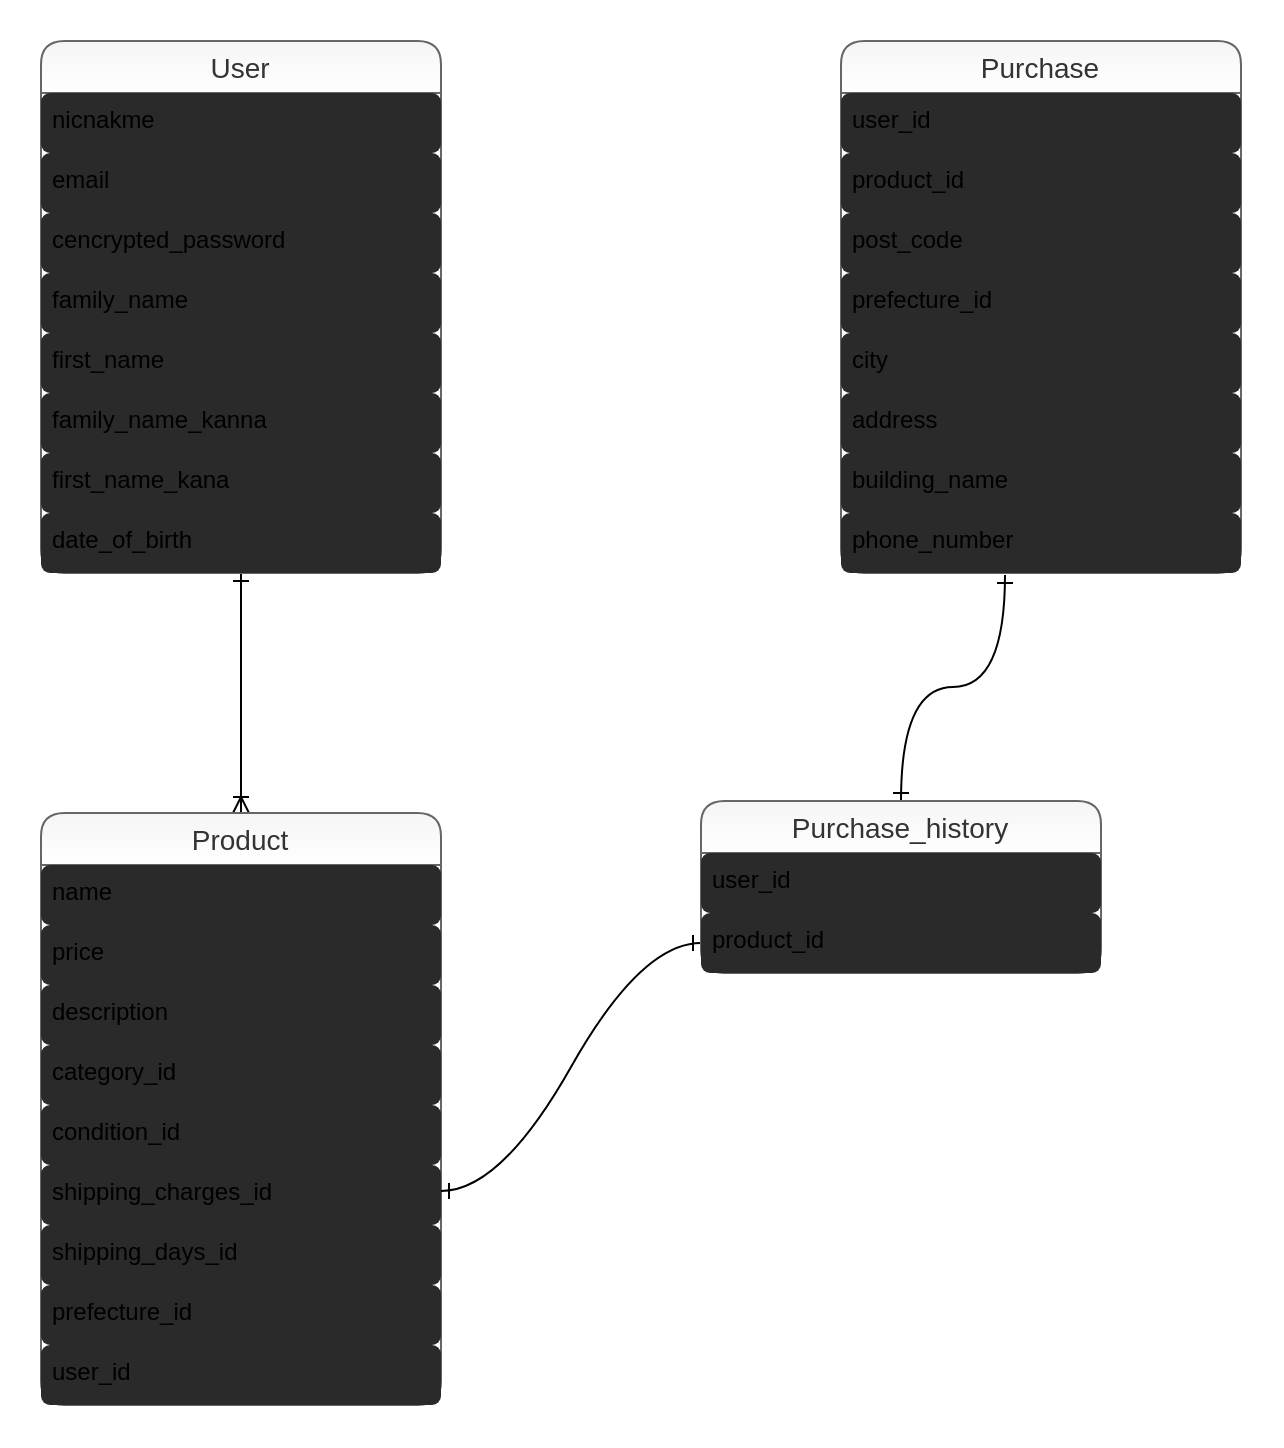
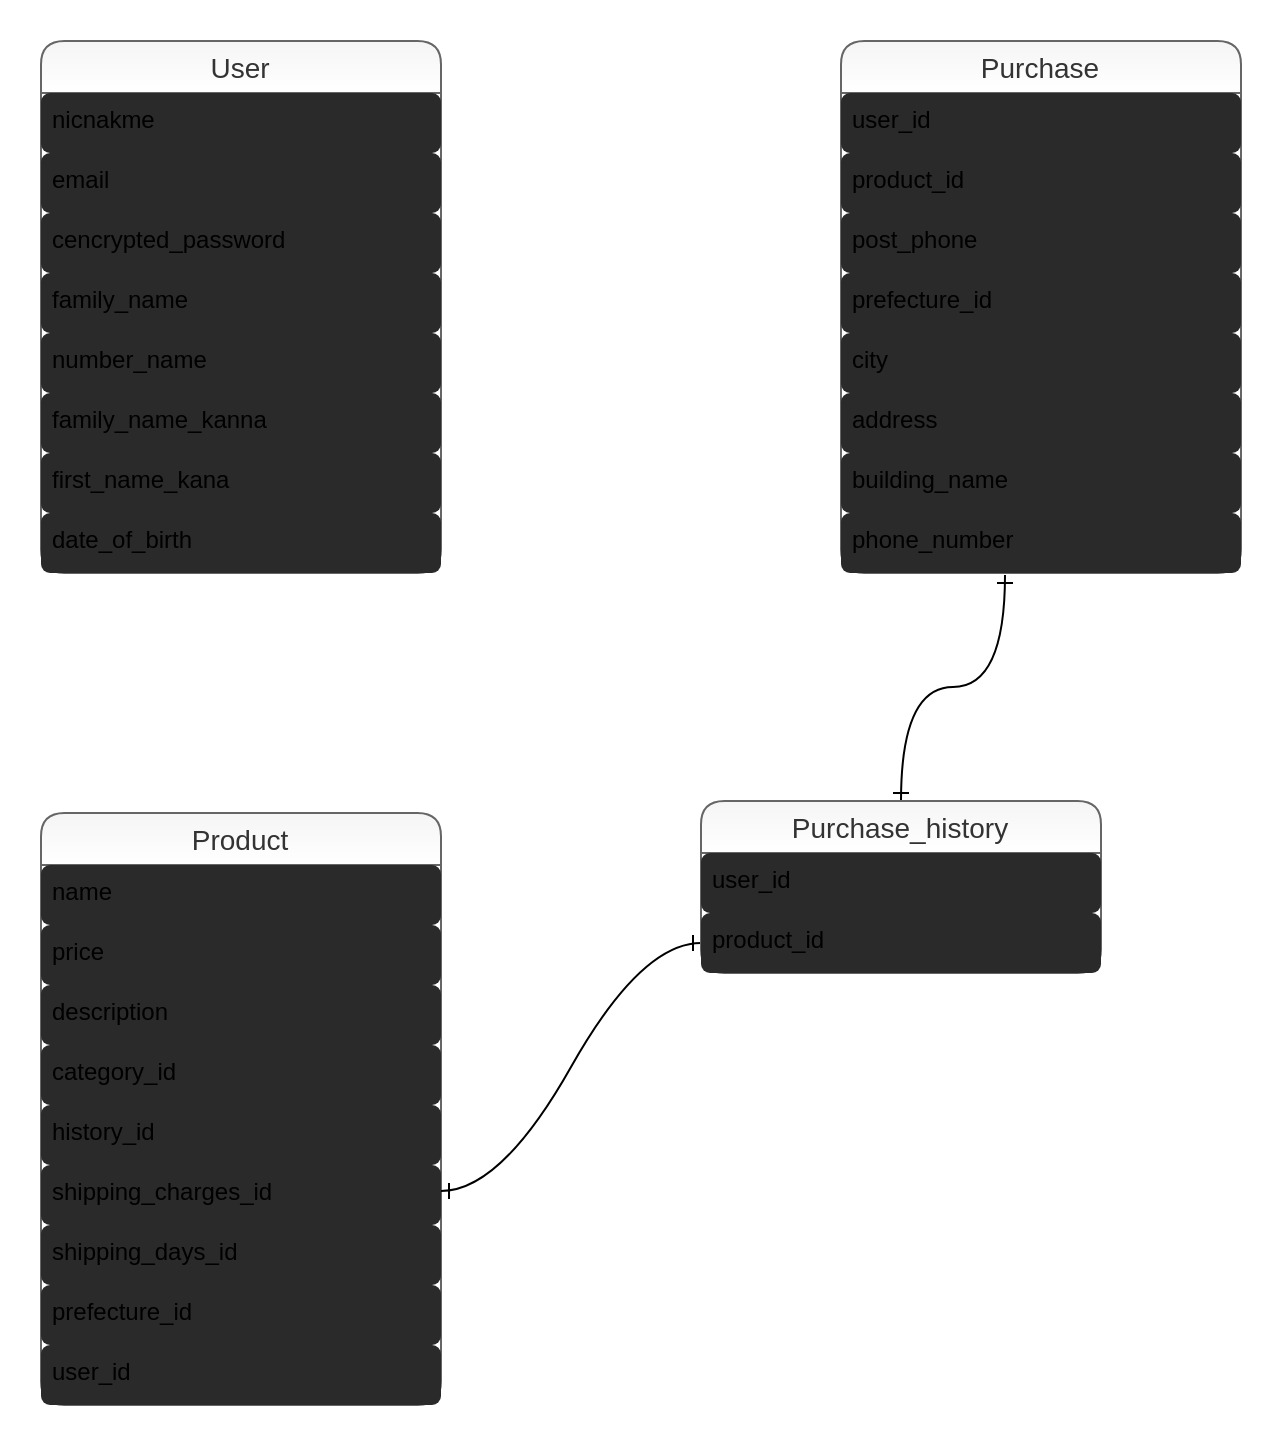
(912, 240) -> (919, 240)
(116, 360) -> (126, 360)
(241, 696) -> none
(123, 1132) -> (113, 1132)
